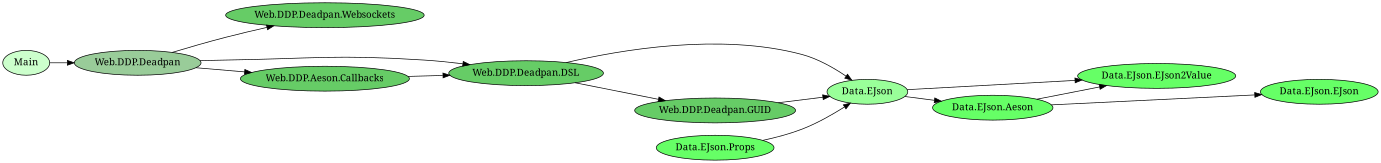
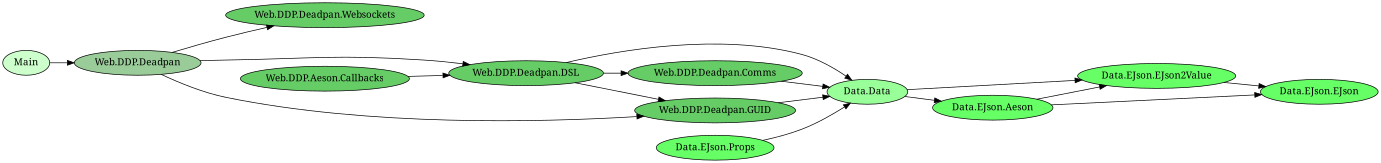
(220, 70) -> (396, 118)
none -> (715, 73)
none -> (1241, 84)
(867, 92) -> (867, 92)
